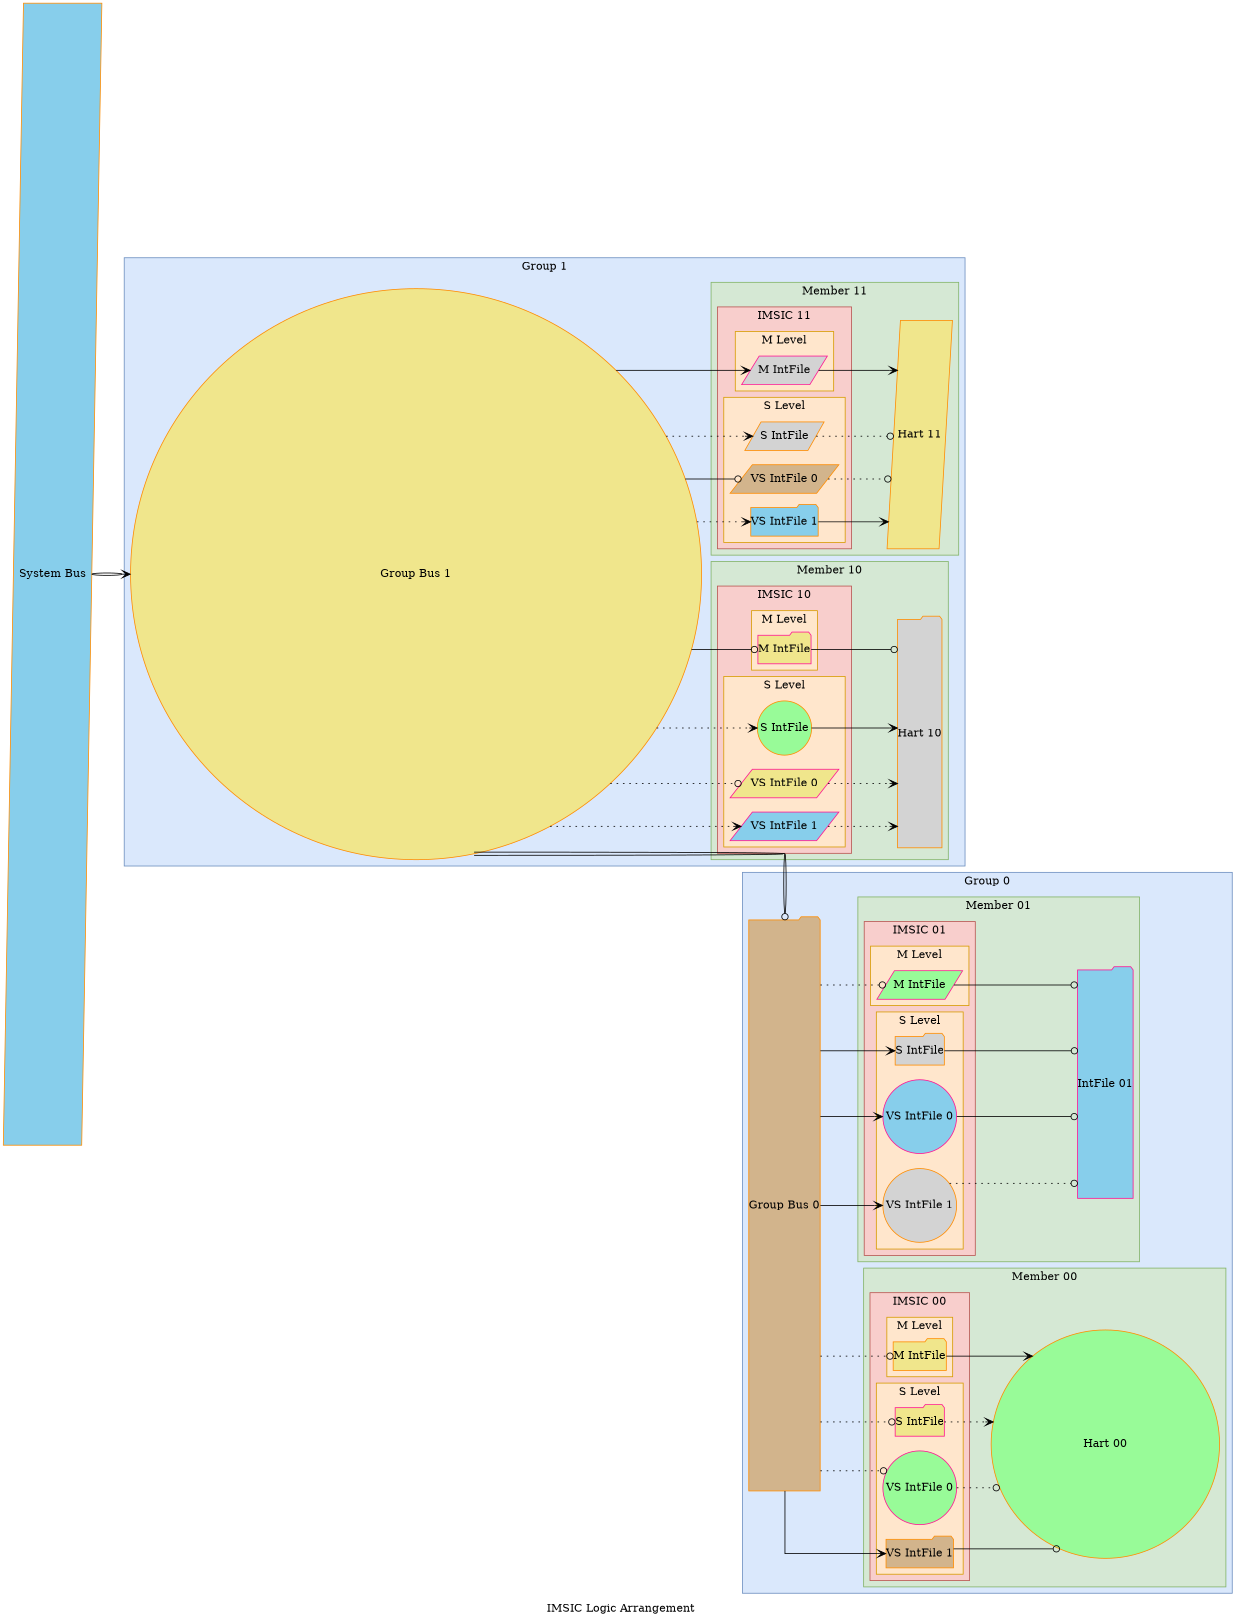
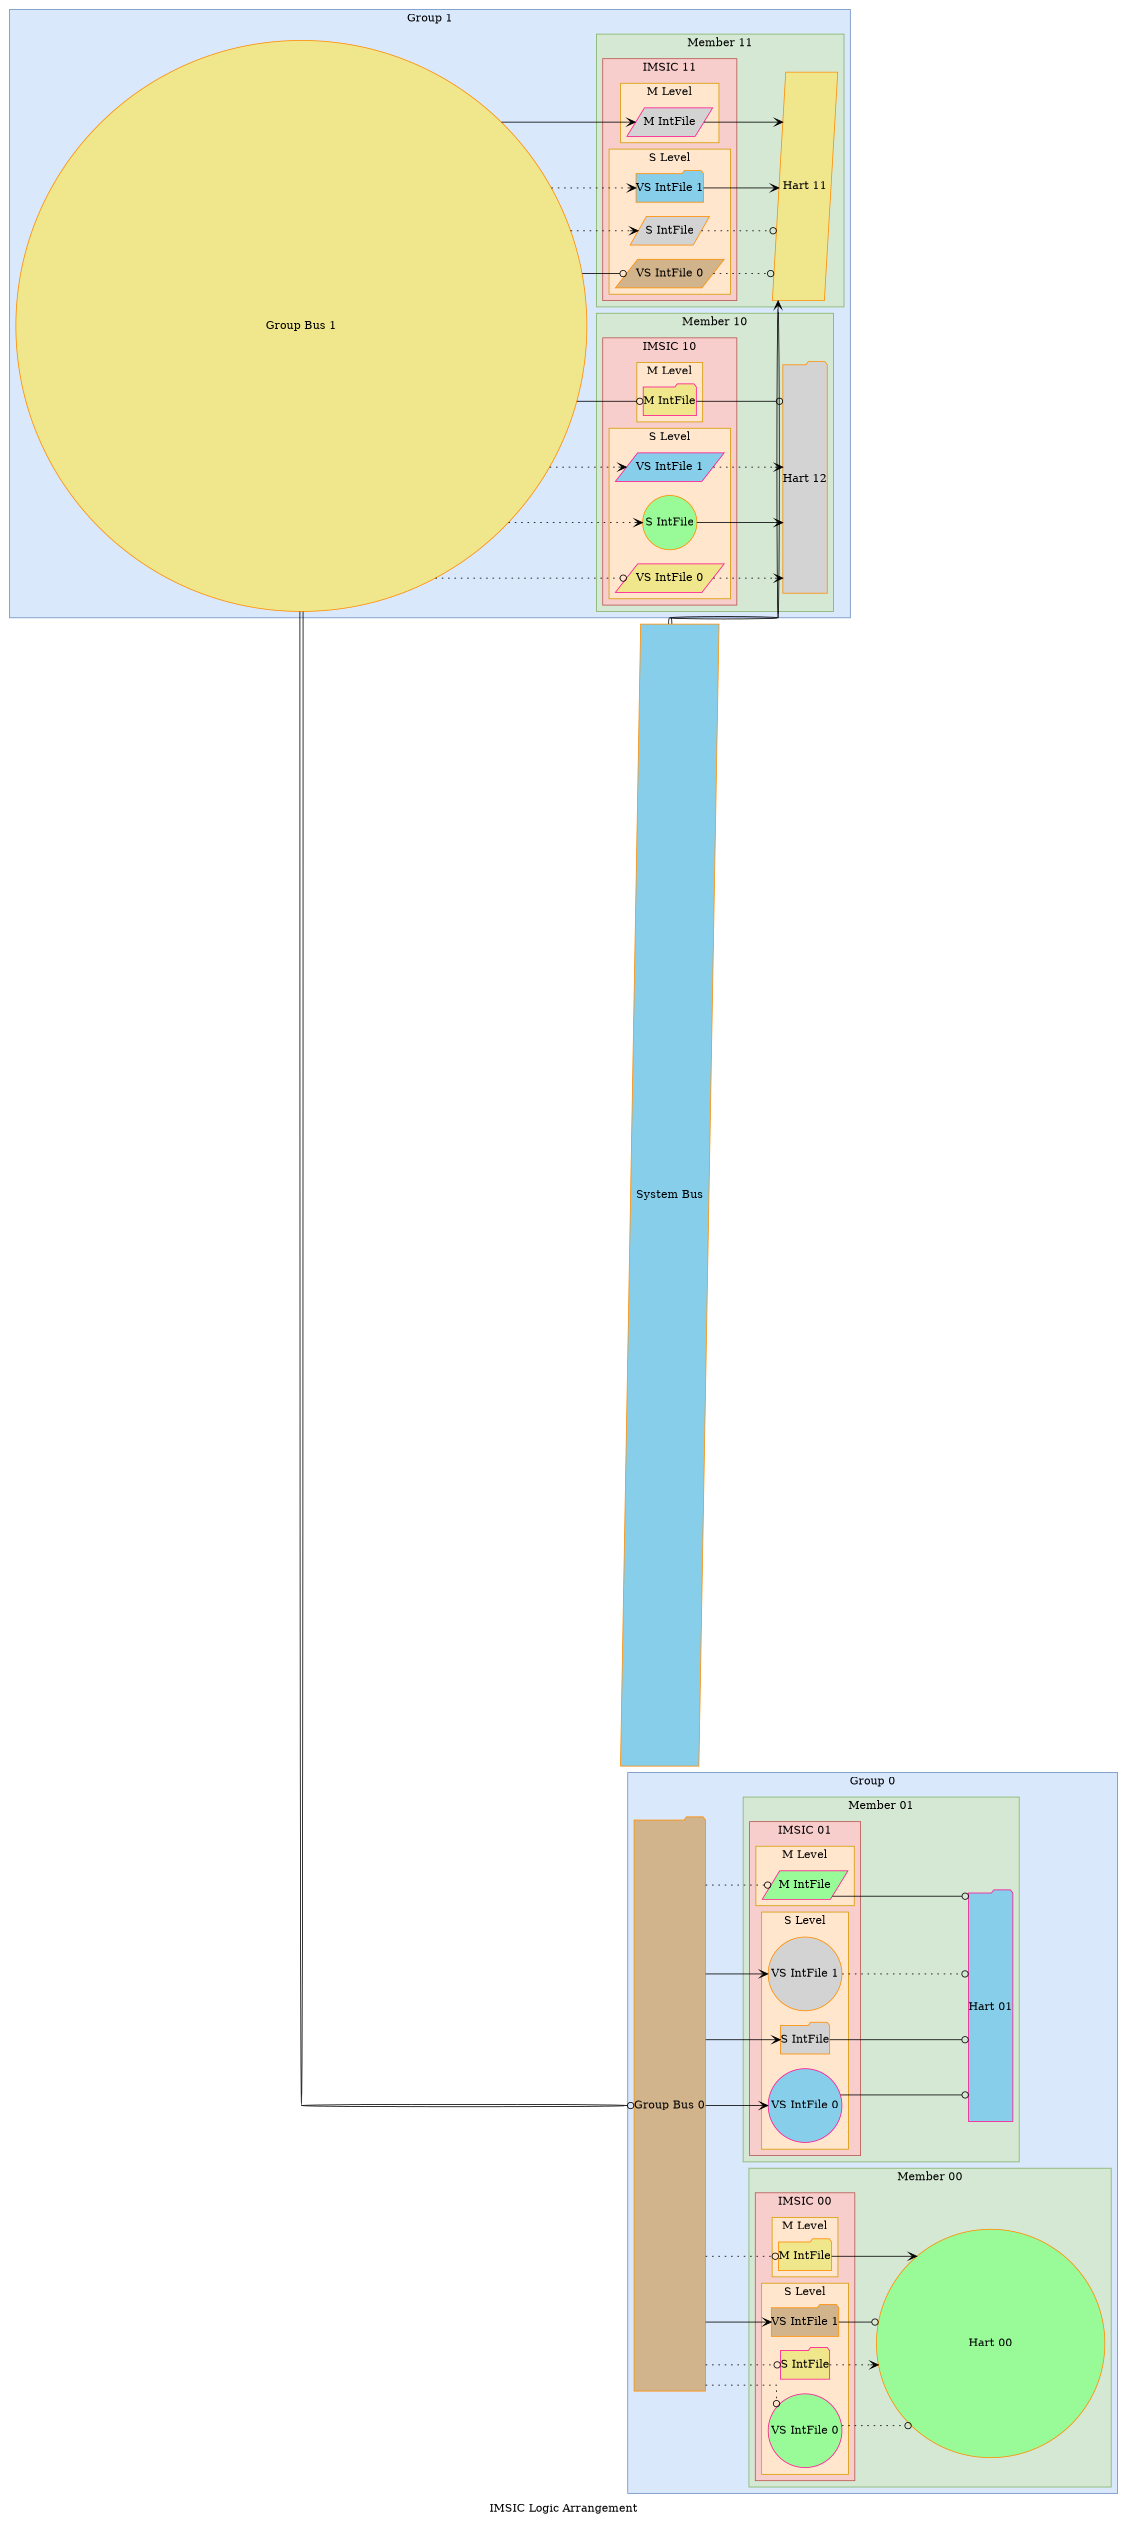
(107, 574) -> (778, 531)
(920, 734) -> (805, 479)
(1105, 1084) -> (991, 2007)
